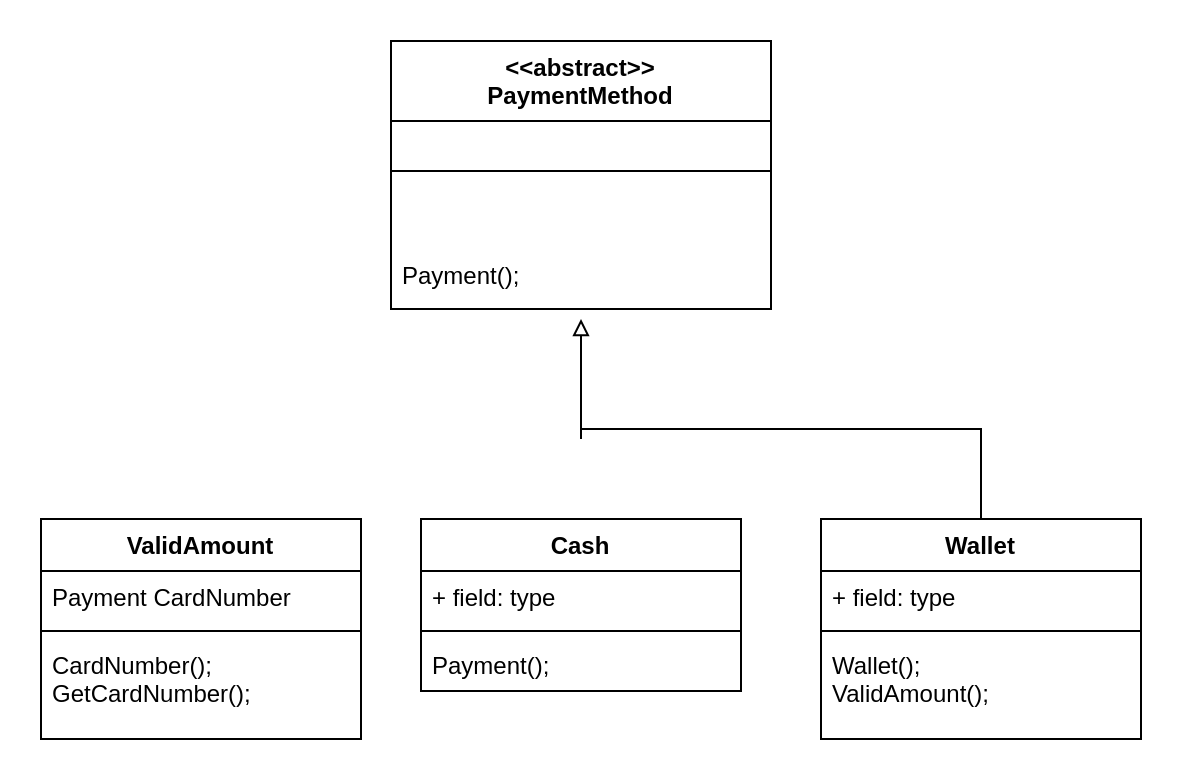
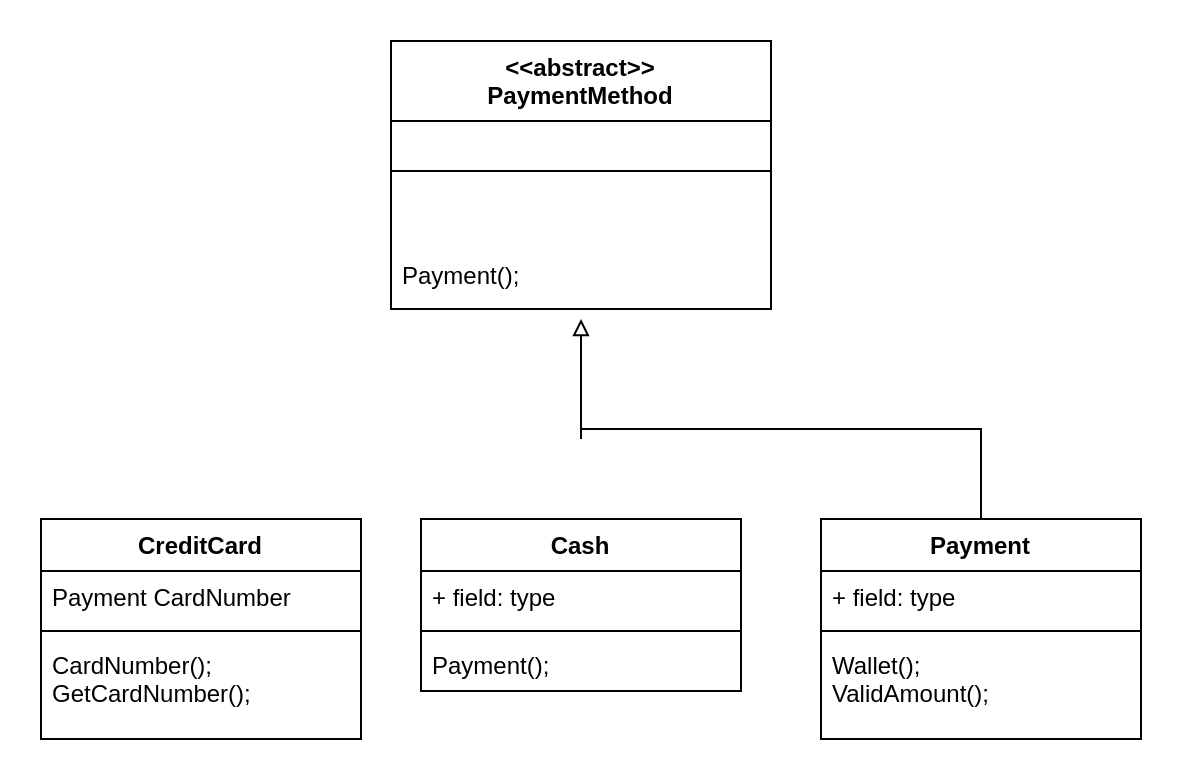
(200, 546) -> (200, 546)
(980, 546) -> (980, 546)
